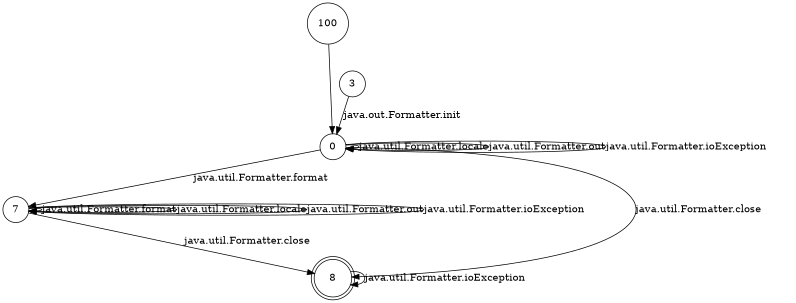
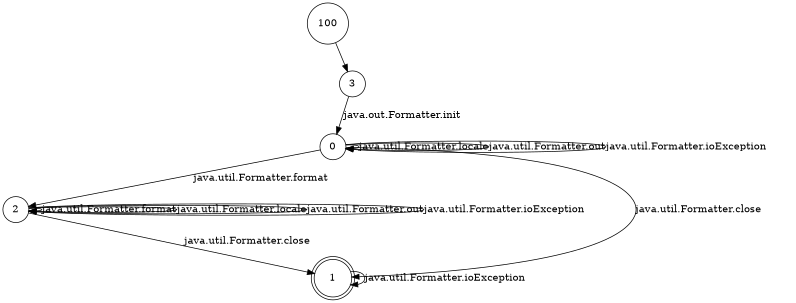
(330, 85) -> (340, 54)
(16, 210) -> (16, 210)
(333, 278) -> (333, 278)
